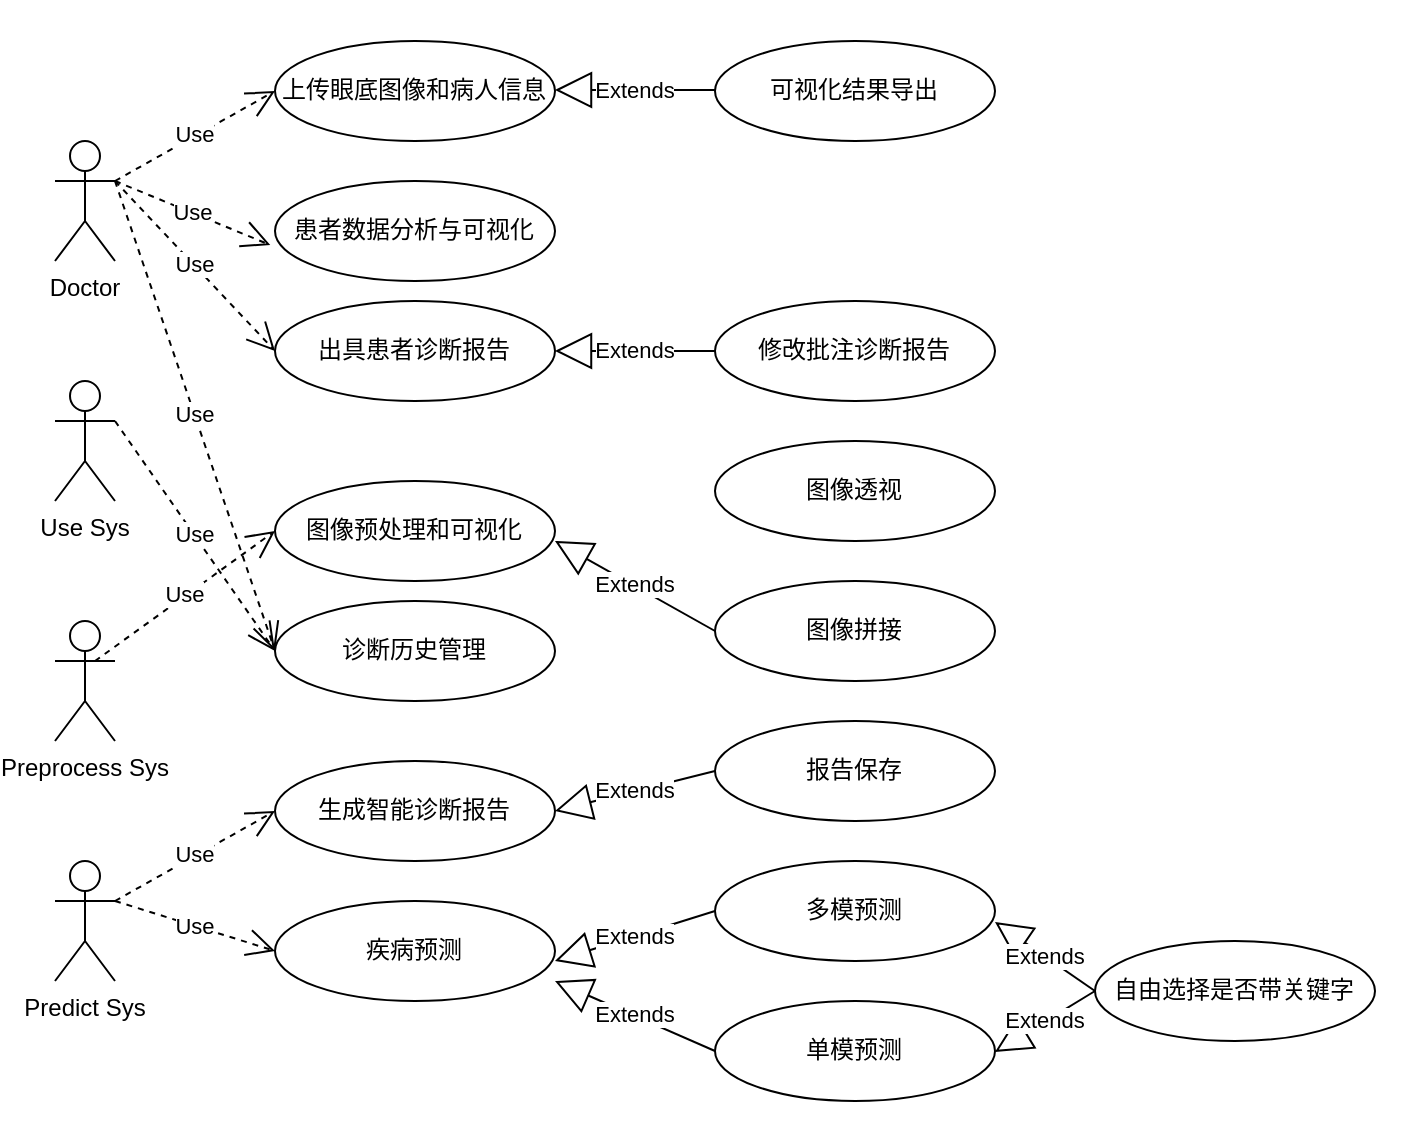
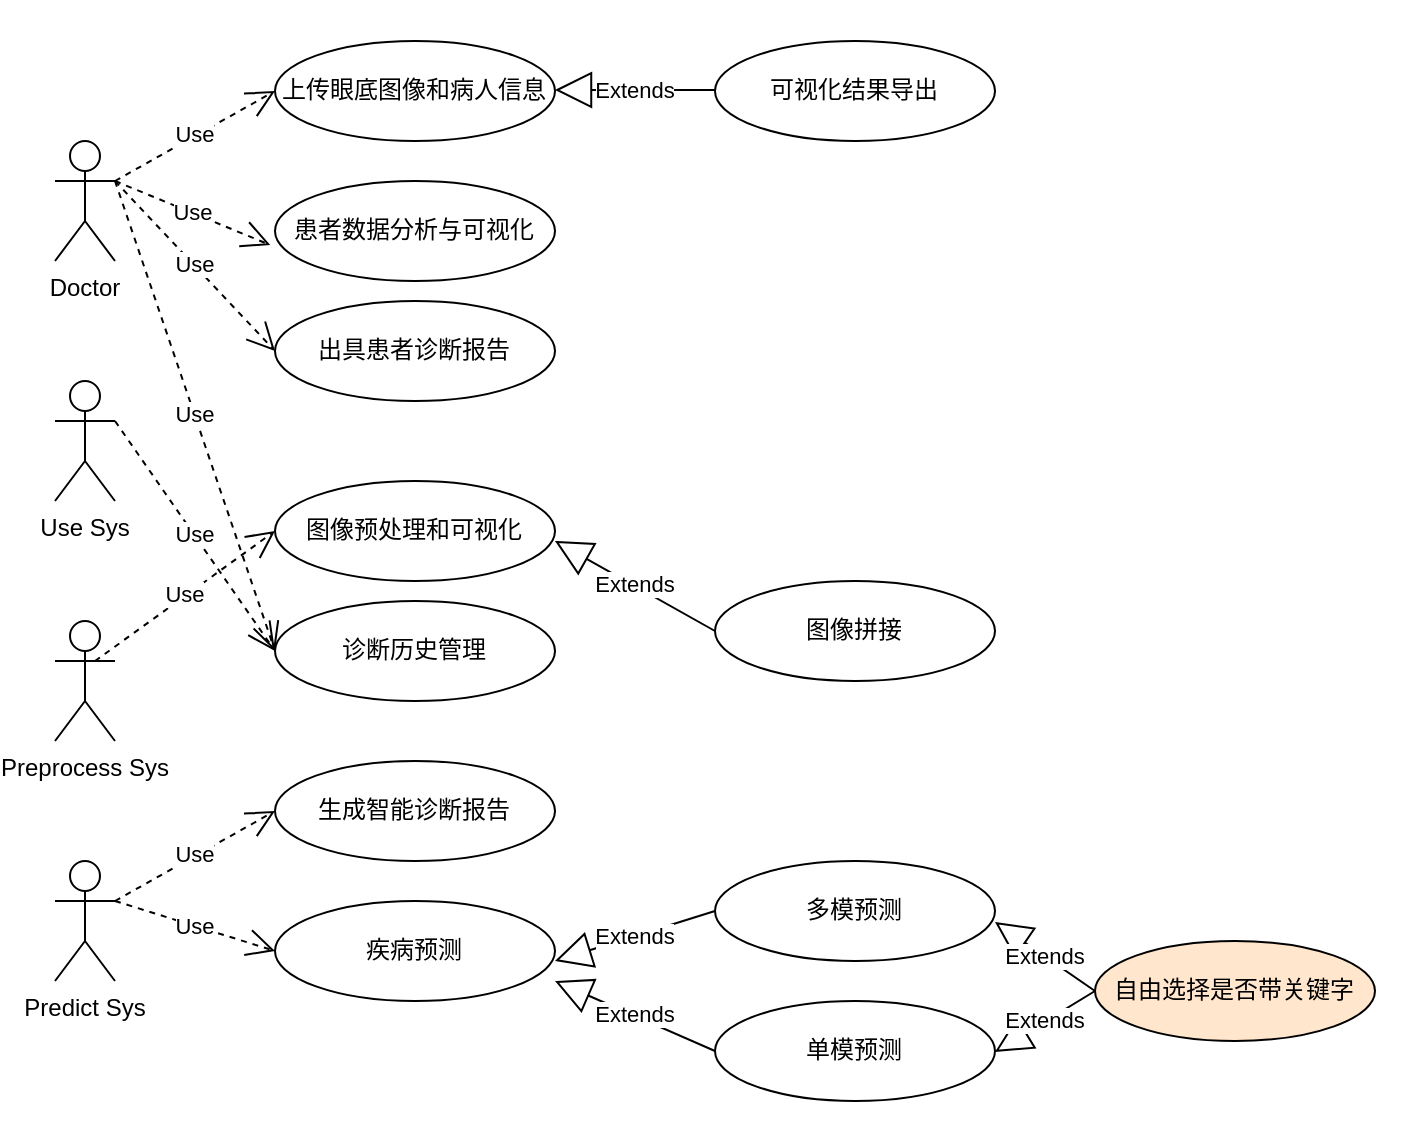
(654, 351) -> none
(855, 351) -> none
(855, 491) -> none
(855, 771) -> none
(627, 793) -> none
(1235, 991) -> (1235, 991)
